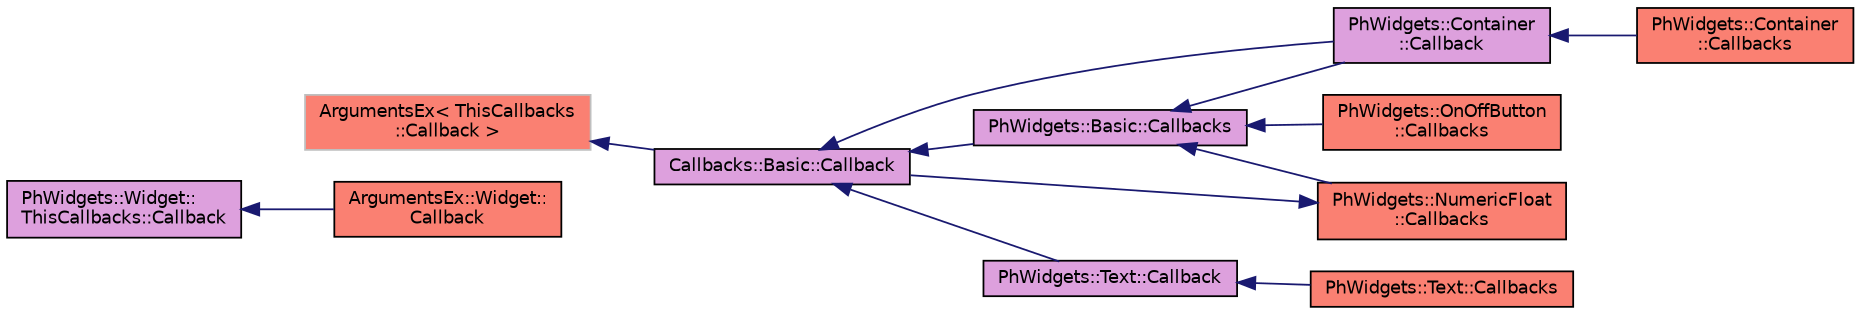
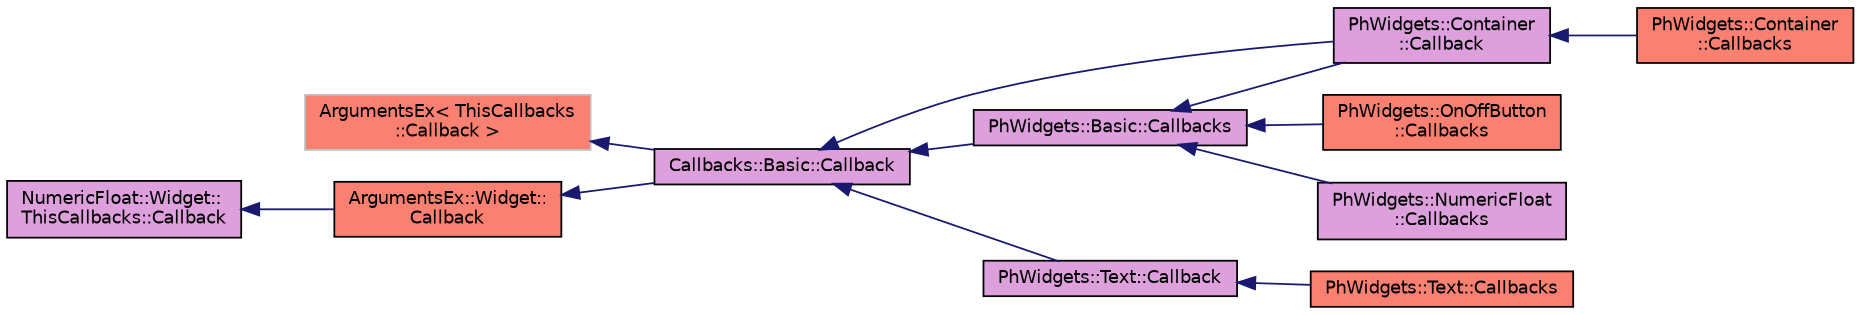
(1105, 188) -> (617, 188)
(124, 209) -> (124, 209)
(1442, 211) -> (1442, 211)
